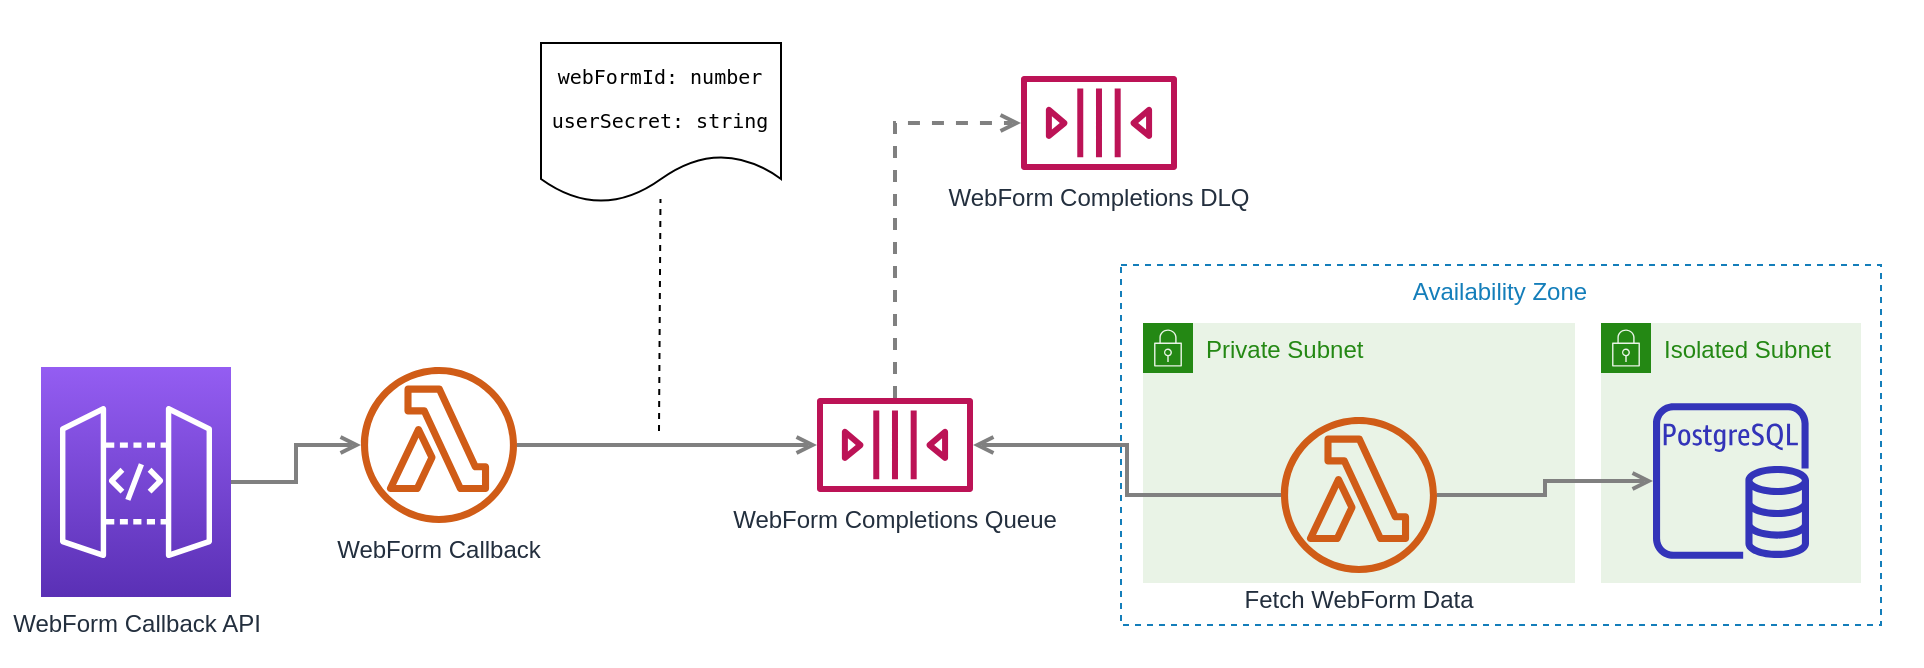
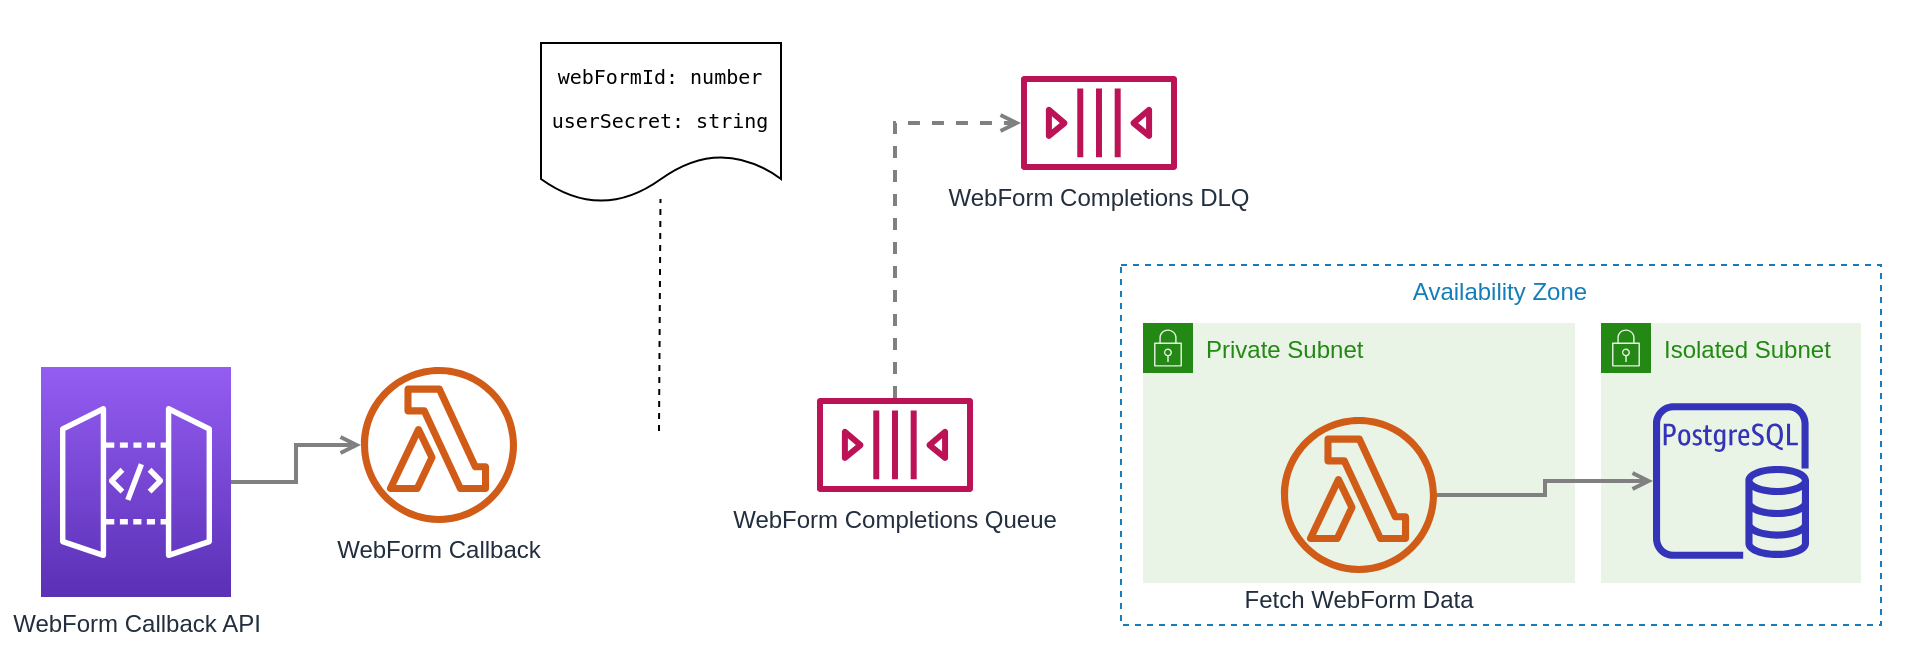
(662, 445) -> none
(1127, 475) -> none
